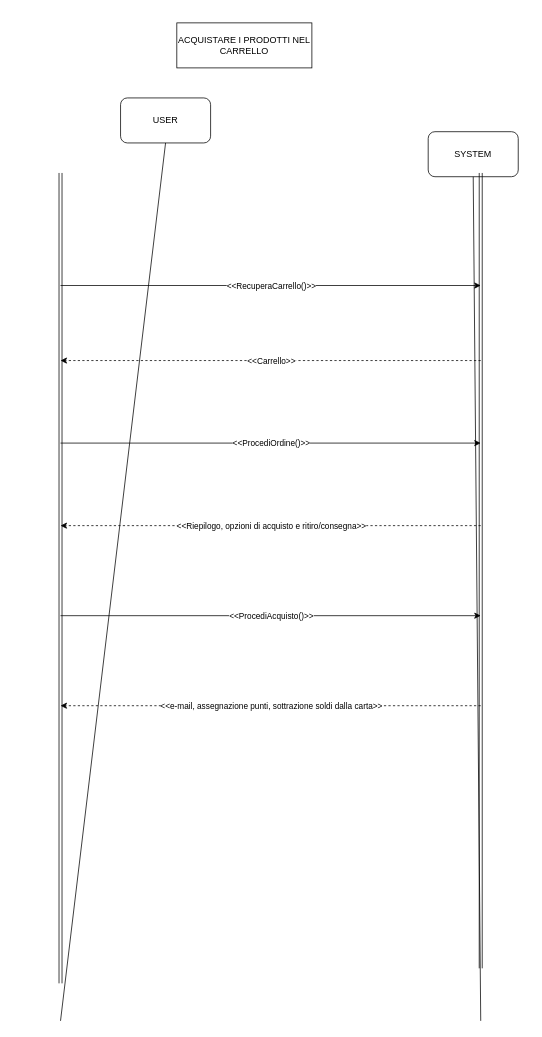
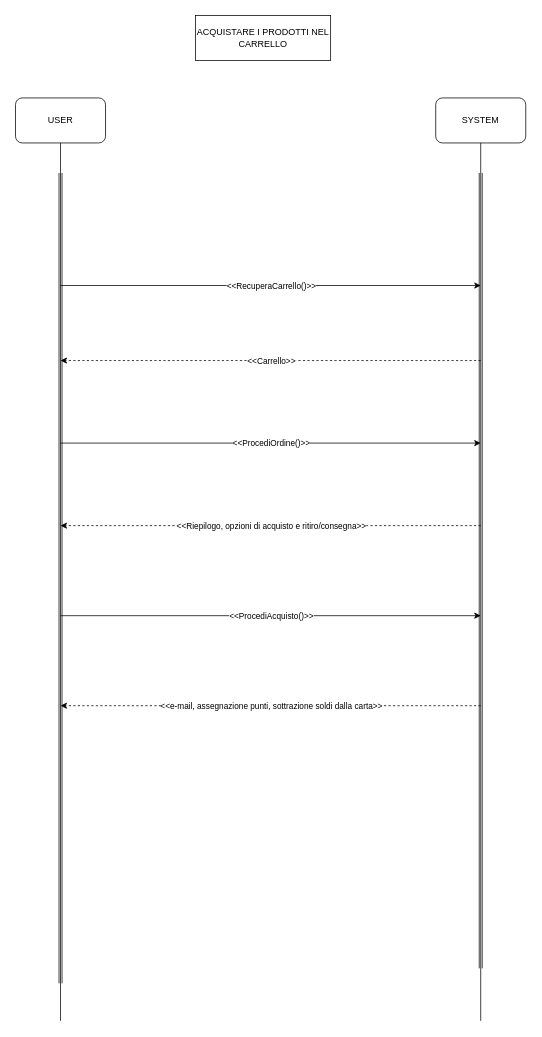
(244, 45) -> (263, 38)
(165, 120) -> (60, 120)
(473, 154) -> (480, 120)
